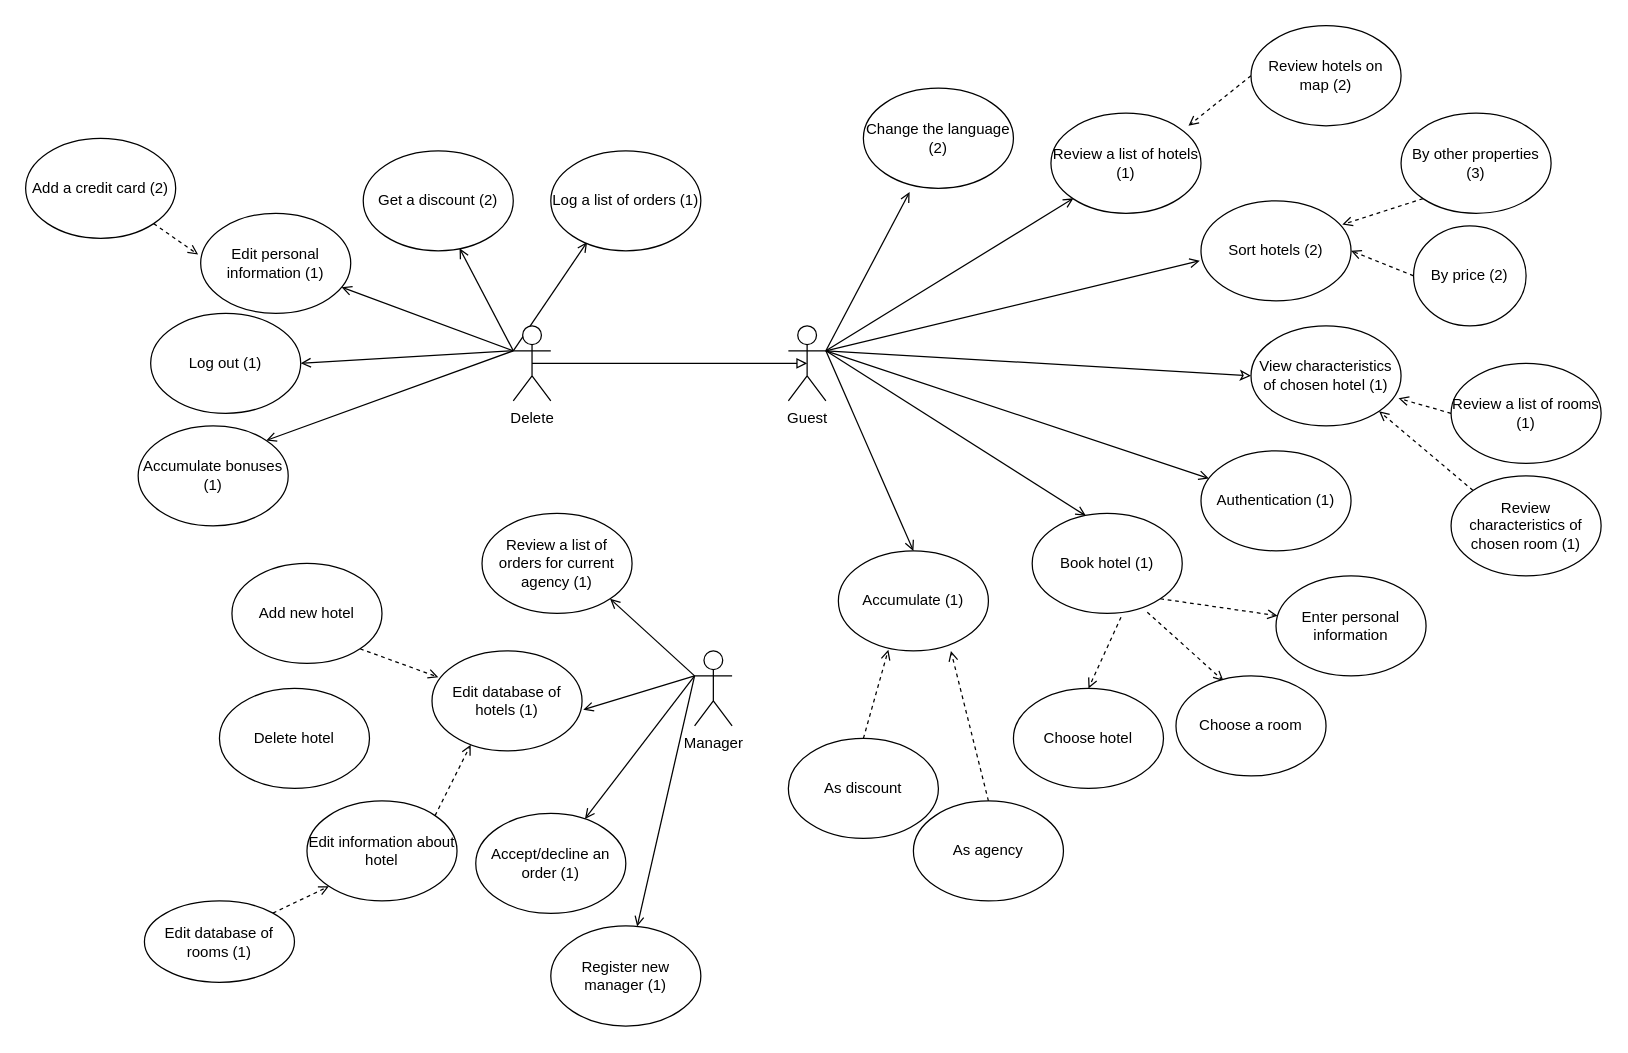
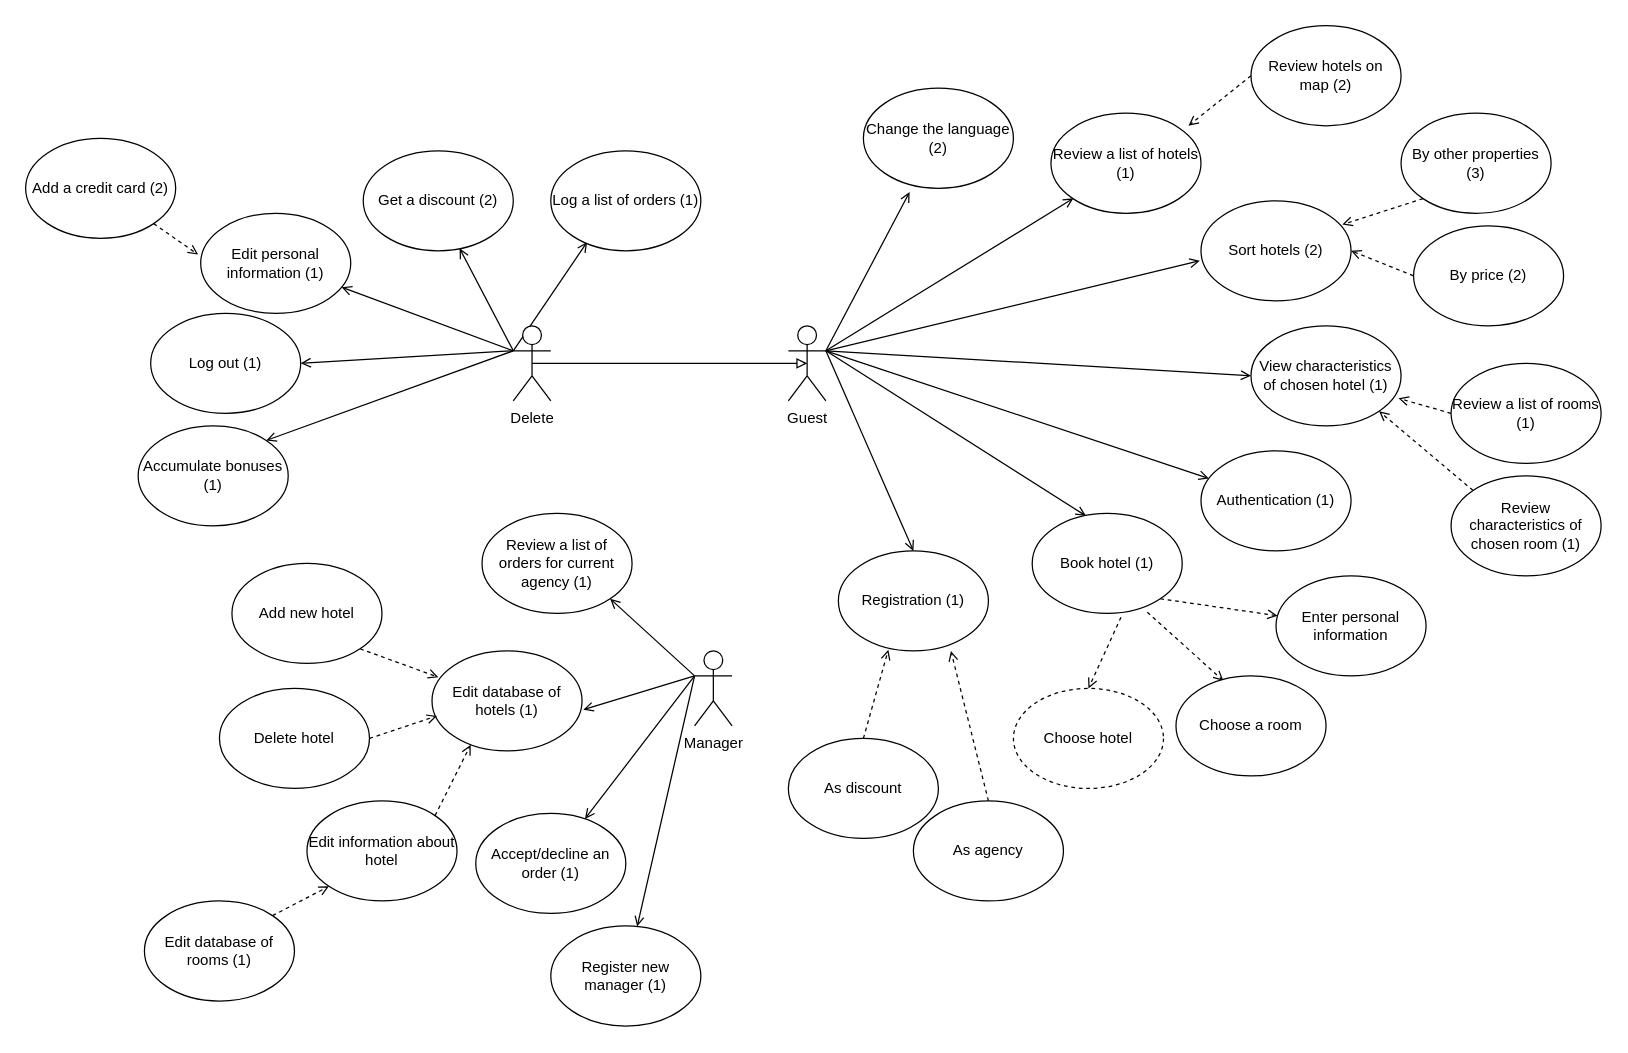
(1469, 276) -> (1488, 276)
(1241, 375) -> (1243, 375)
(913, 601) -> (913, 601)
none -> (402, 727)
(1088, 738) -> (1088, 738)
(219, 941) -> (219, 951)
